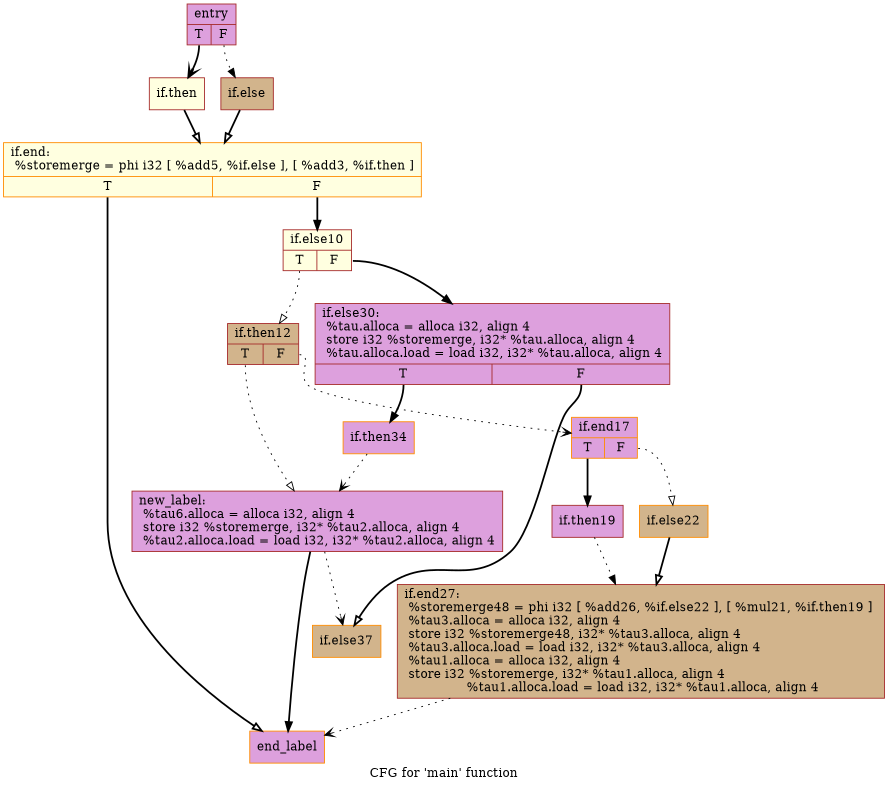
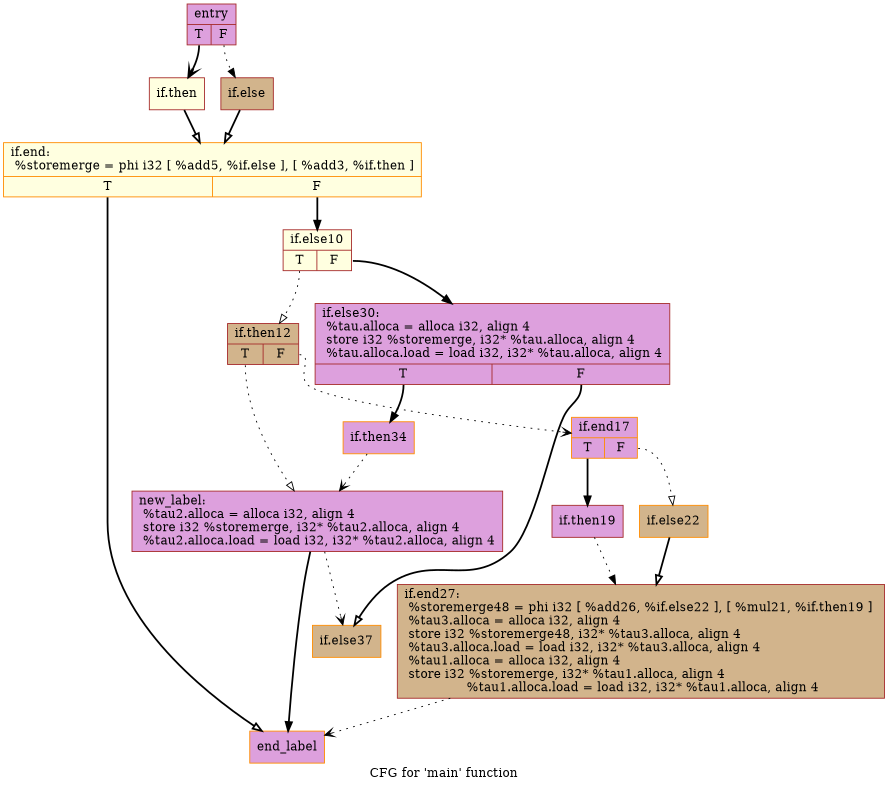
(249, 514) -> (249, 514)
